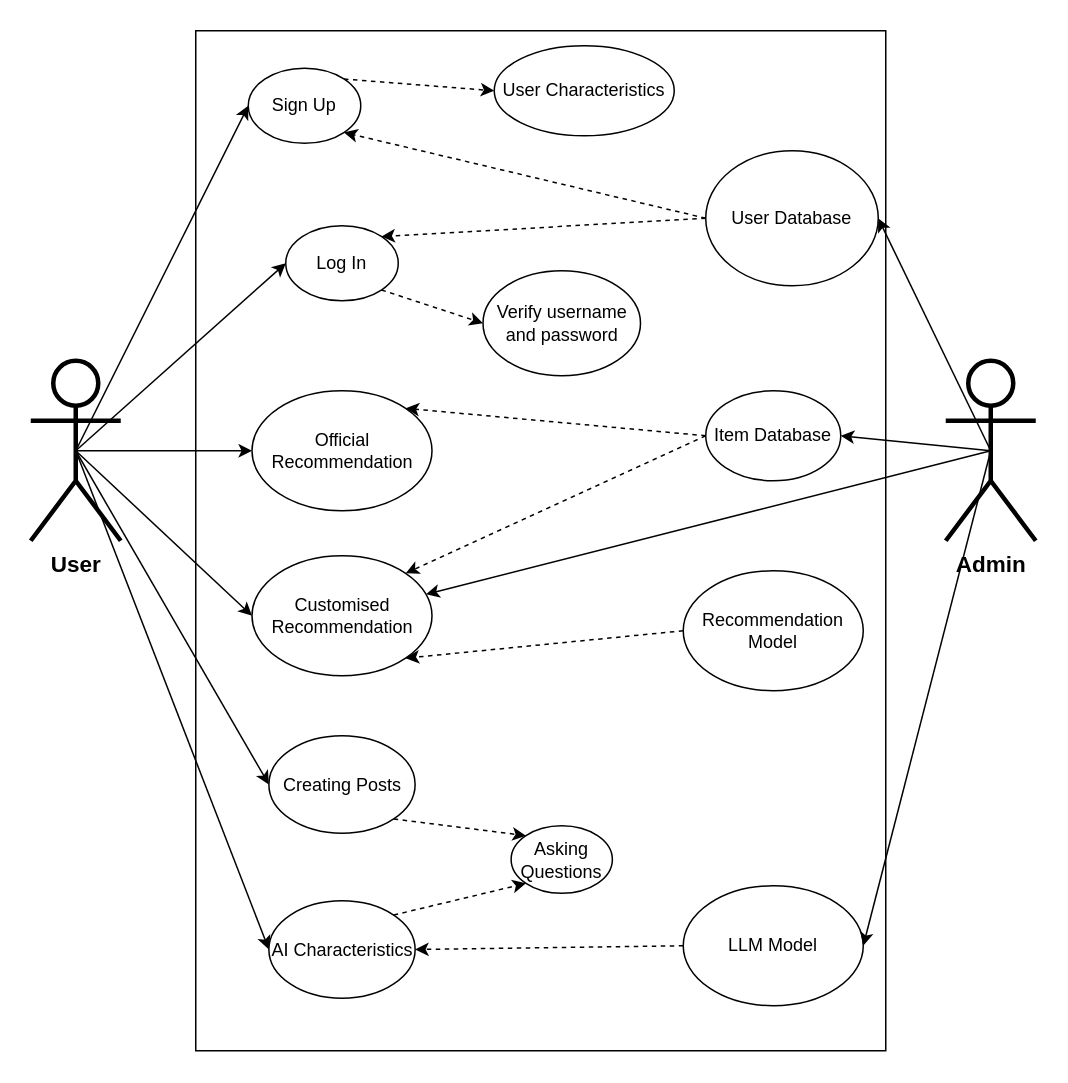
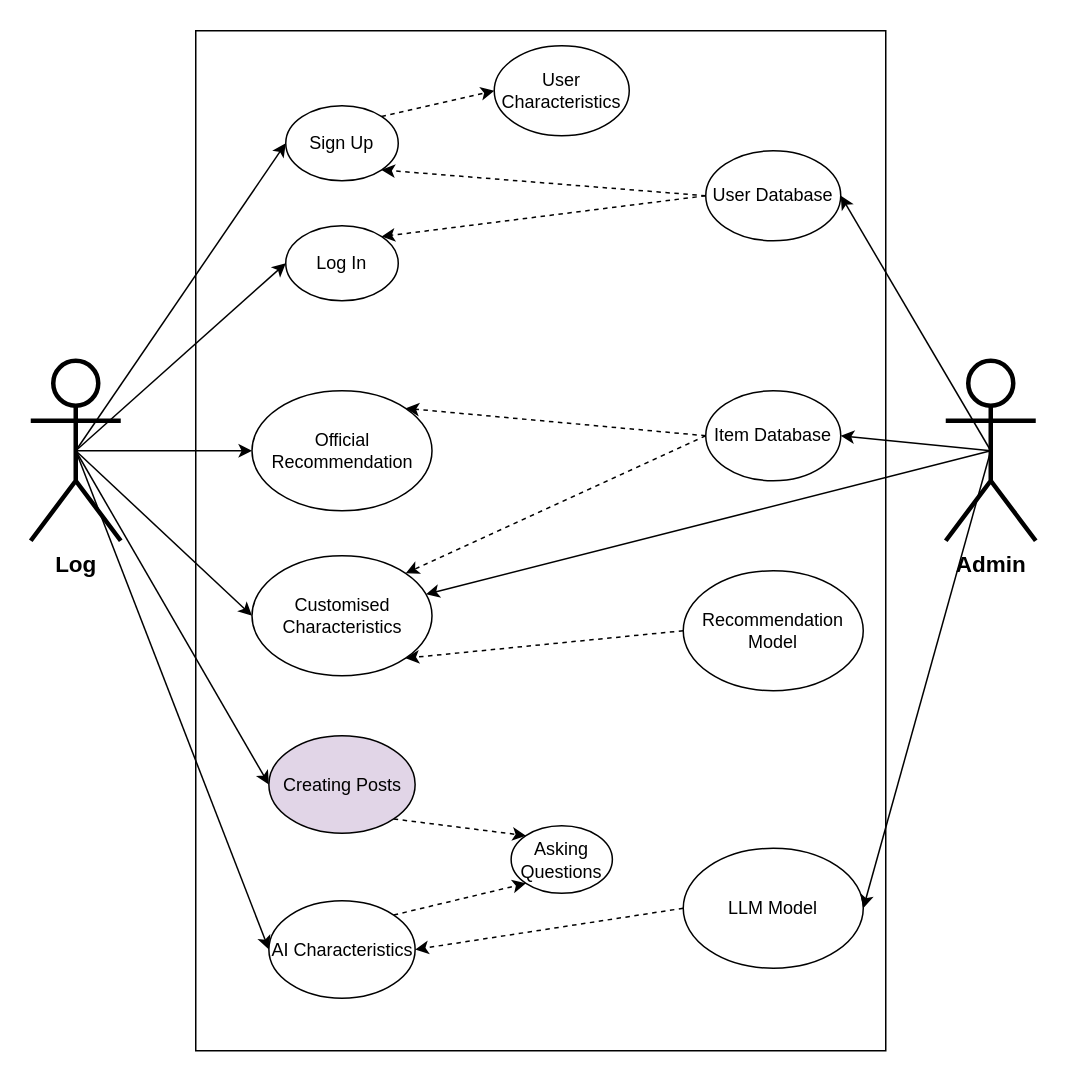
(584, 91) -> (562, 91)
(305, 106) -> (342, 143)
(792, 218) -> (773, 196)
(427, 305) -> none
(562, 323) -> none
(77, 562) -> (77, 562)
(343, 616) -> (343, 616)
(342, 785) -> (342, 785)
(773, 946) -> (773, 908)
